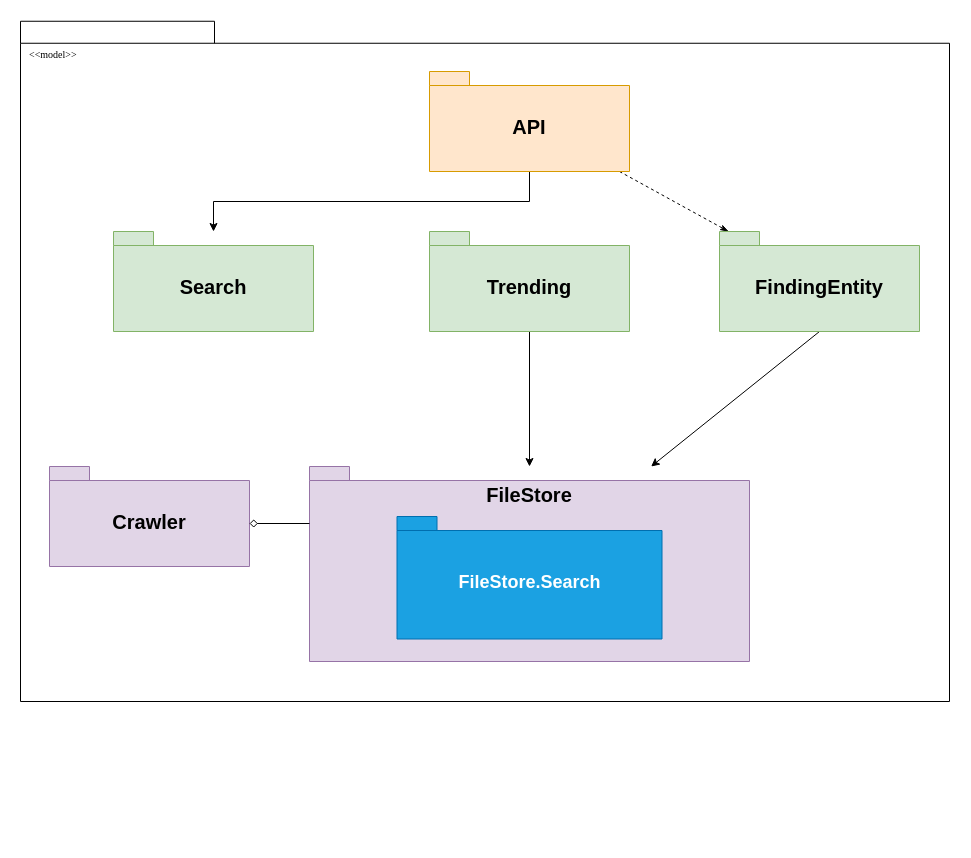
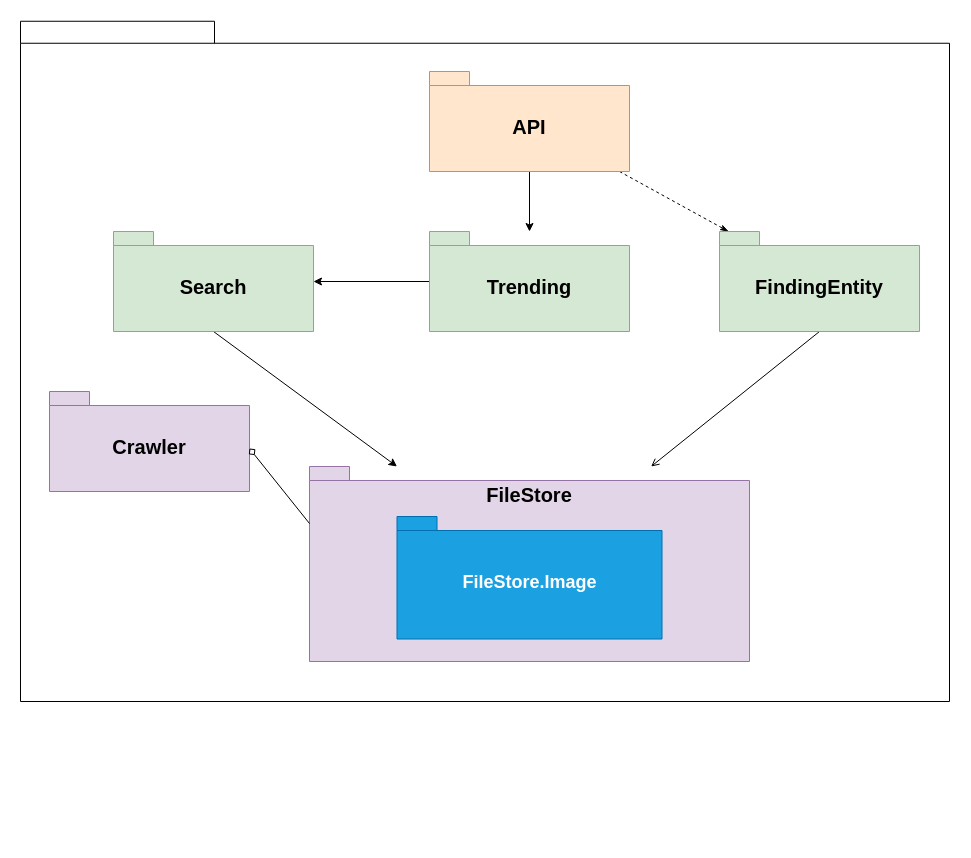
(92, 56) -> none
(362, 202) -> (530, 212)
(530, 396) -> (375, 282)
none -> (302, 397)
(658, 461) -> (656, 463)
(150, 517) -> (150, 442)
(530, 583) -> (530, 583)
